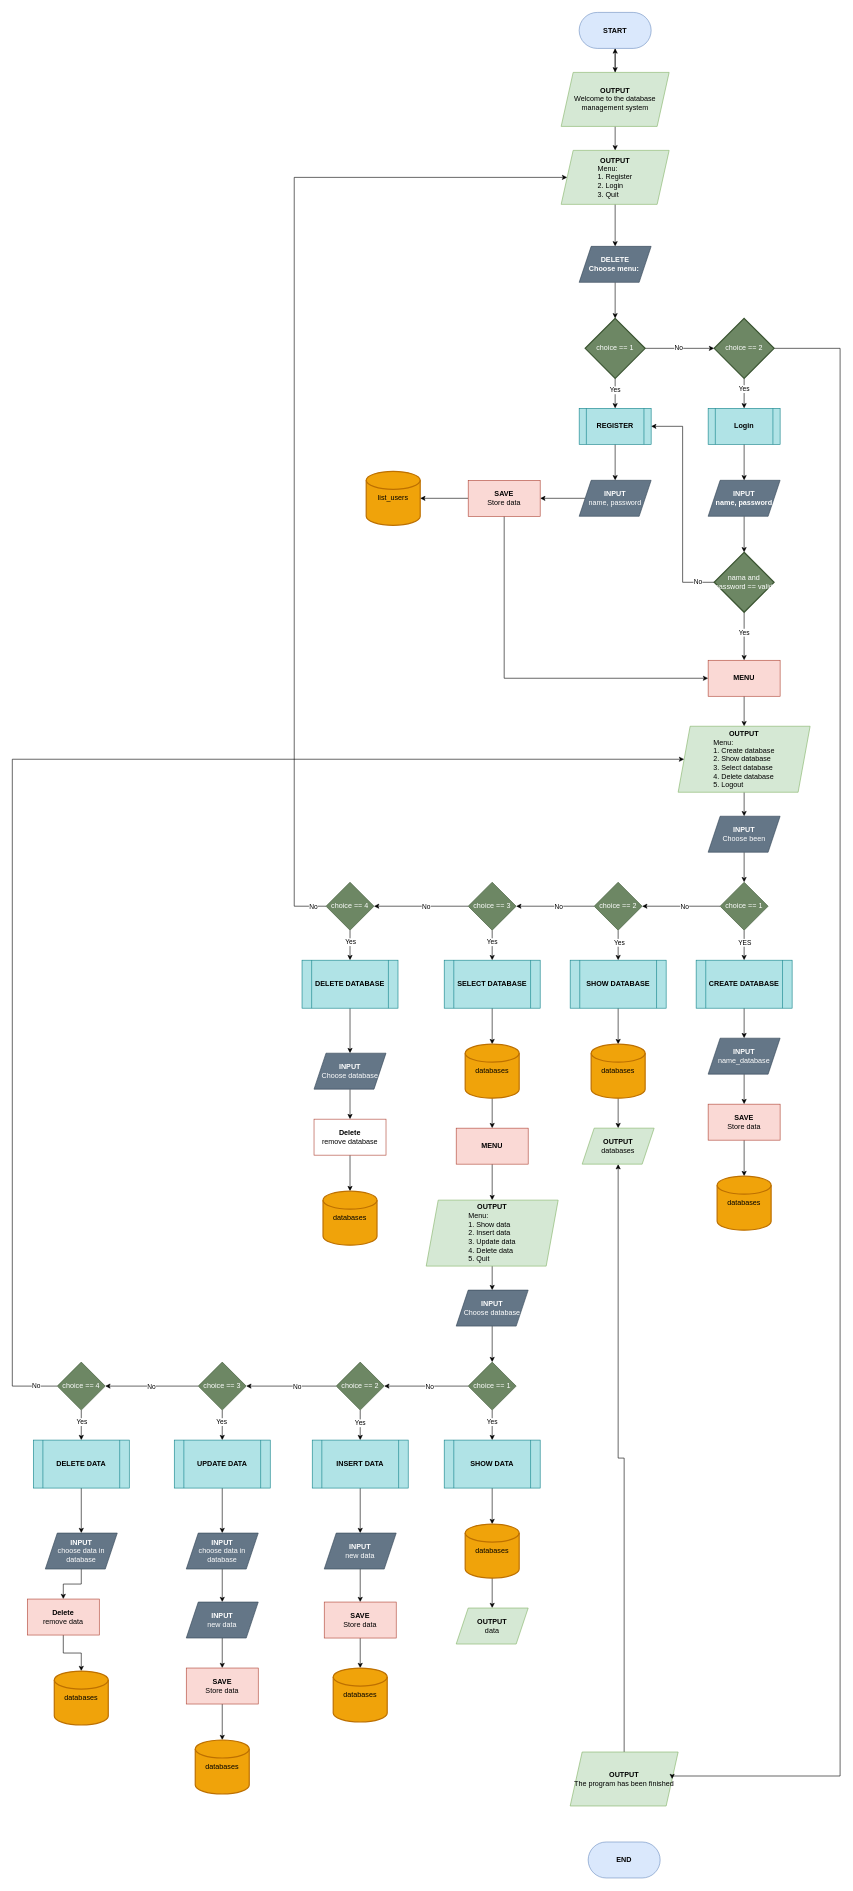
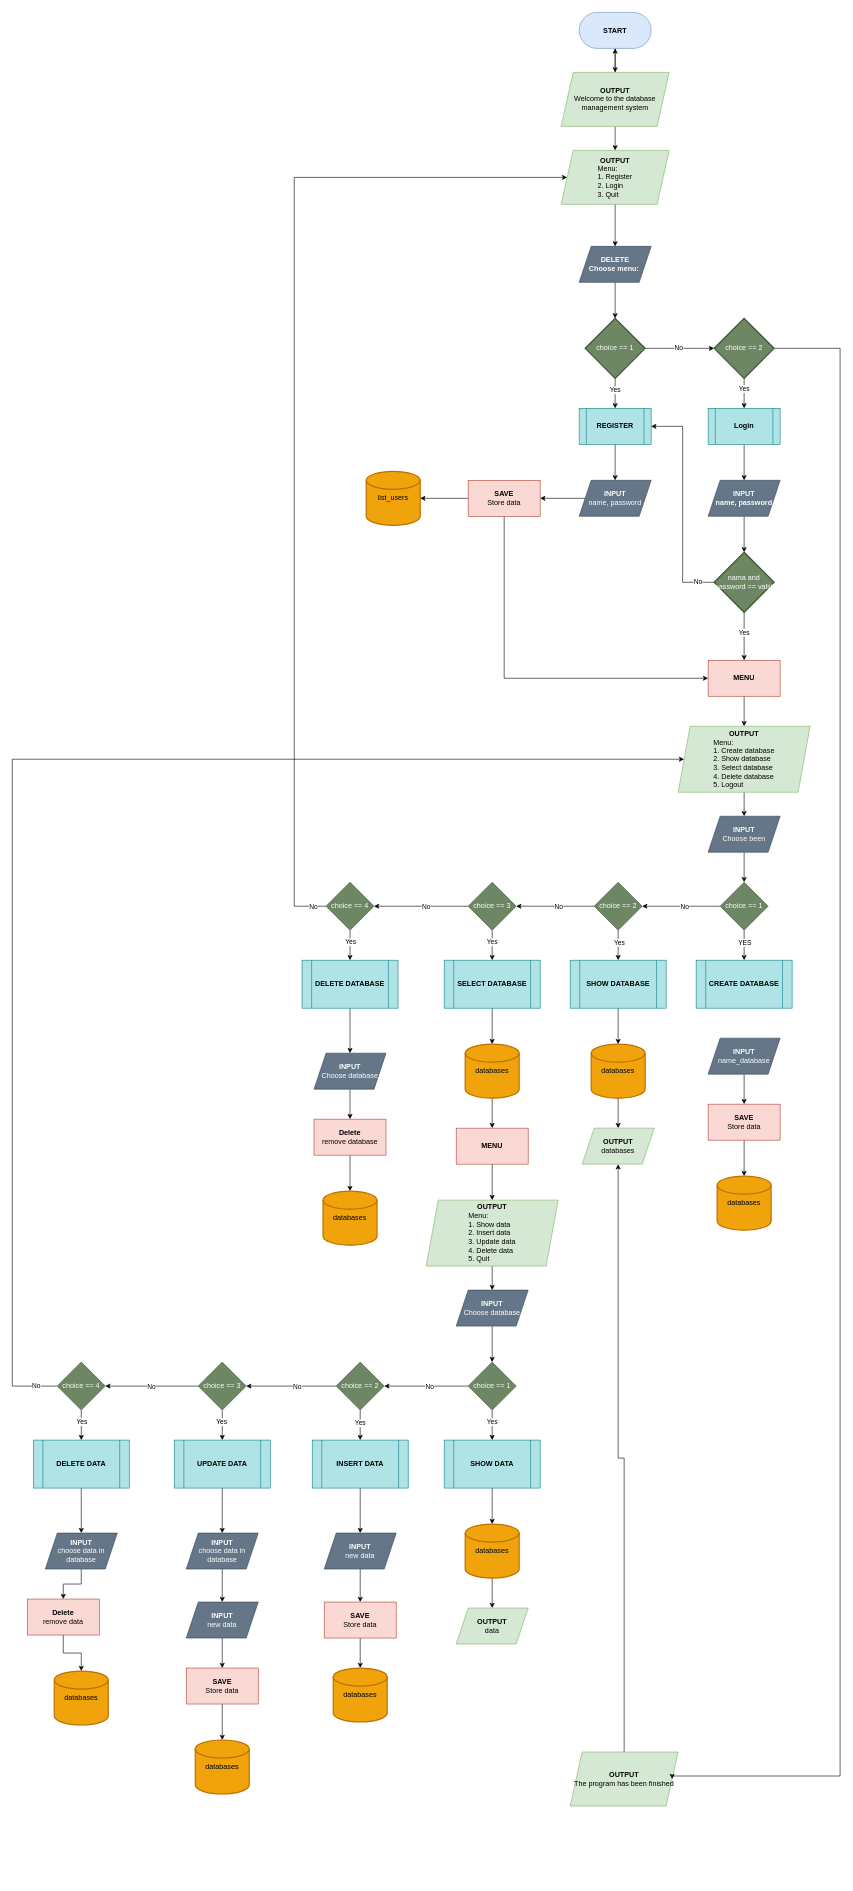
(744, 1032) -> none
(350, 1137) -> (350, 1137)
(624, 1860) -> none
